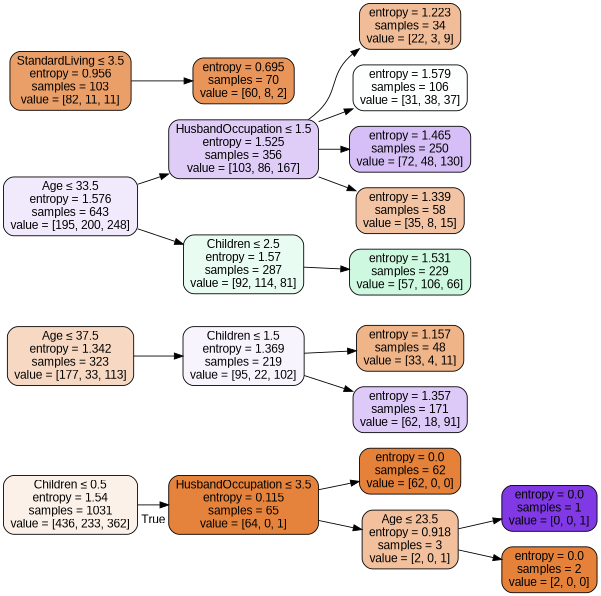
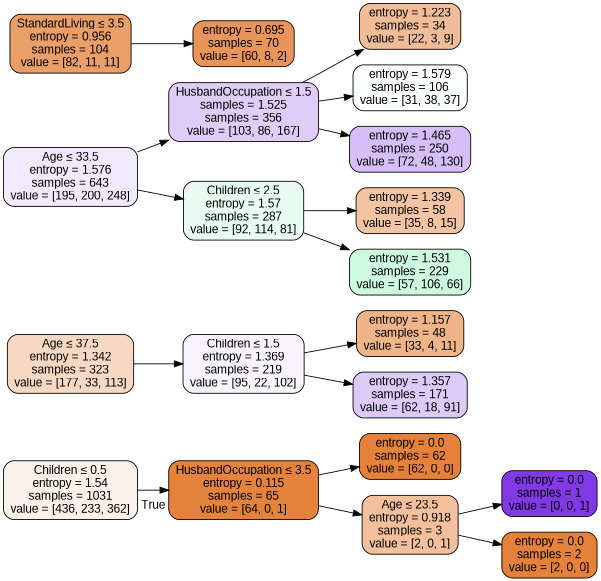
(71, 87) -> (71, 50)
(244, 142) -> (244, 105)
(333, 182) -> (325, 211)
